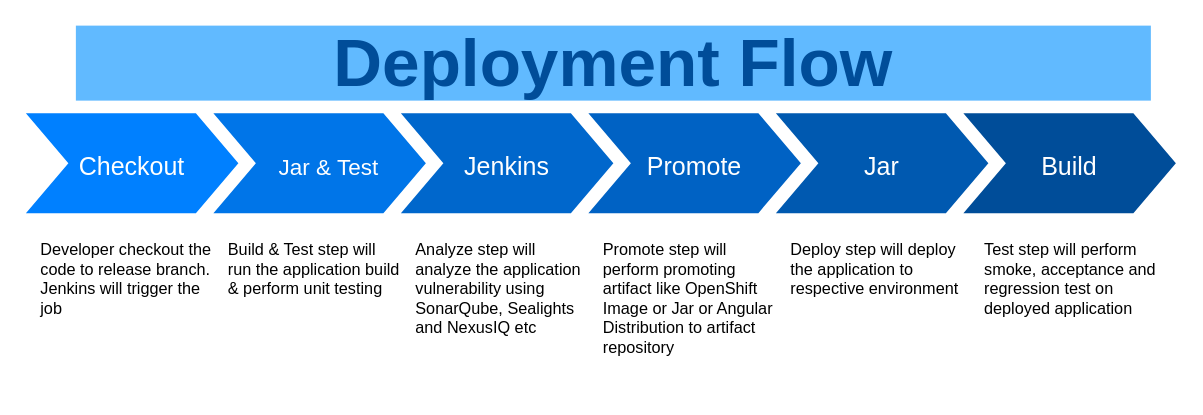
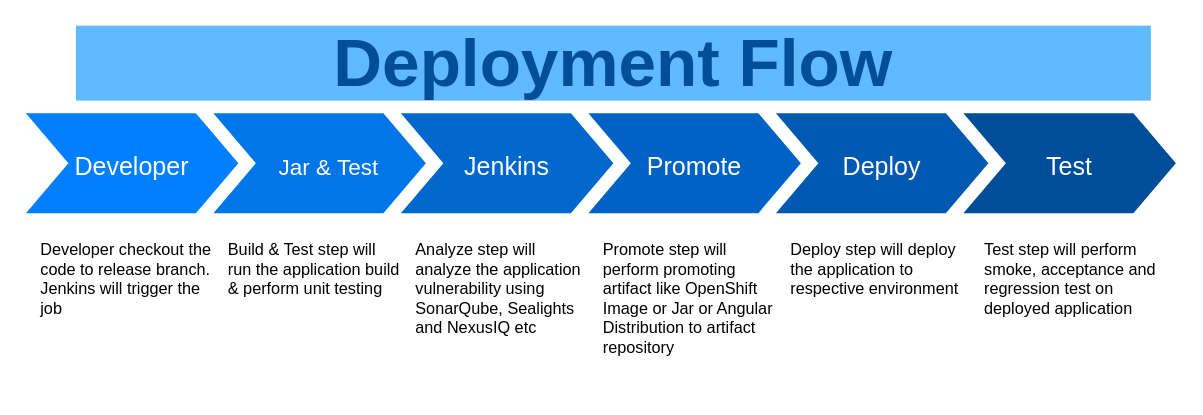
(132, 163) -> (132, 163)
(882, 163) -> (882, 163)
(1069, 163) -> (1069, 163)
